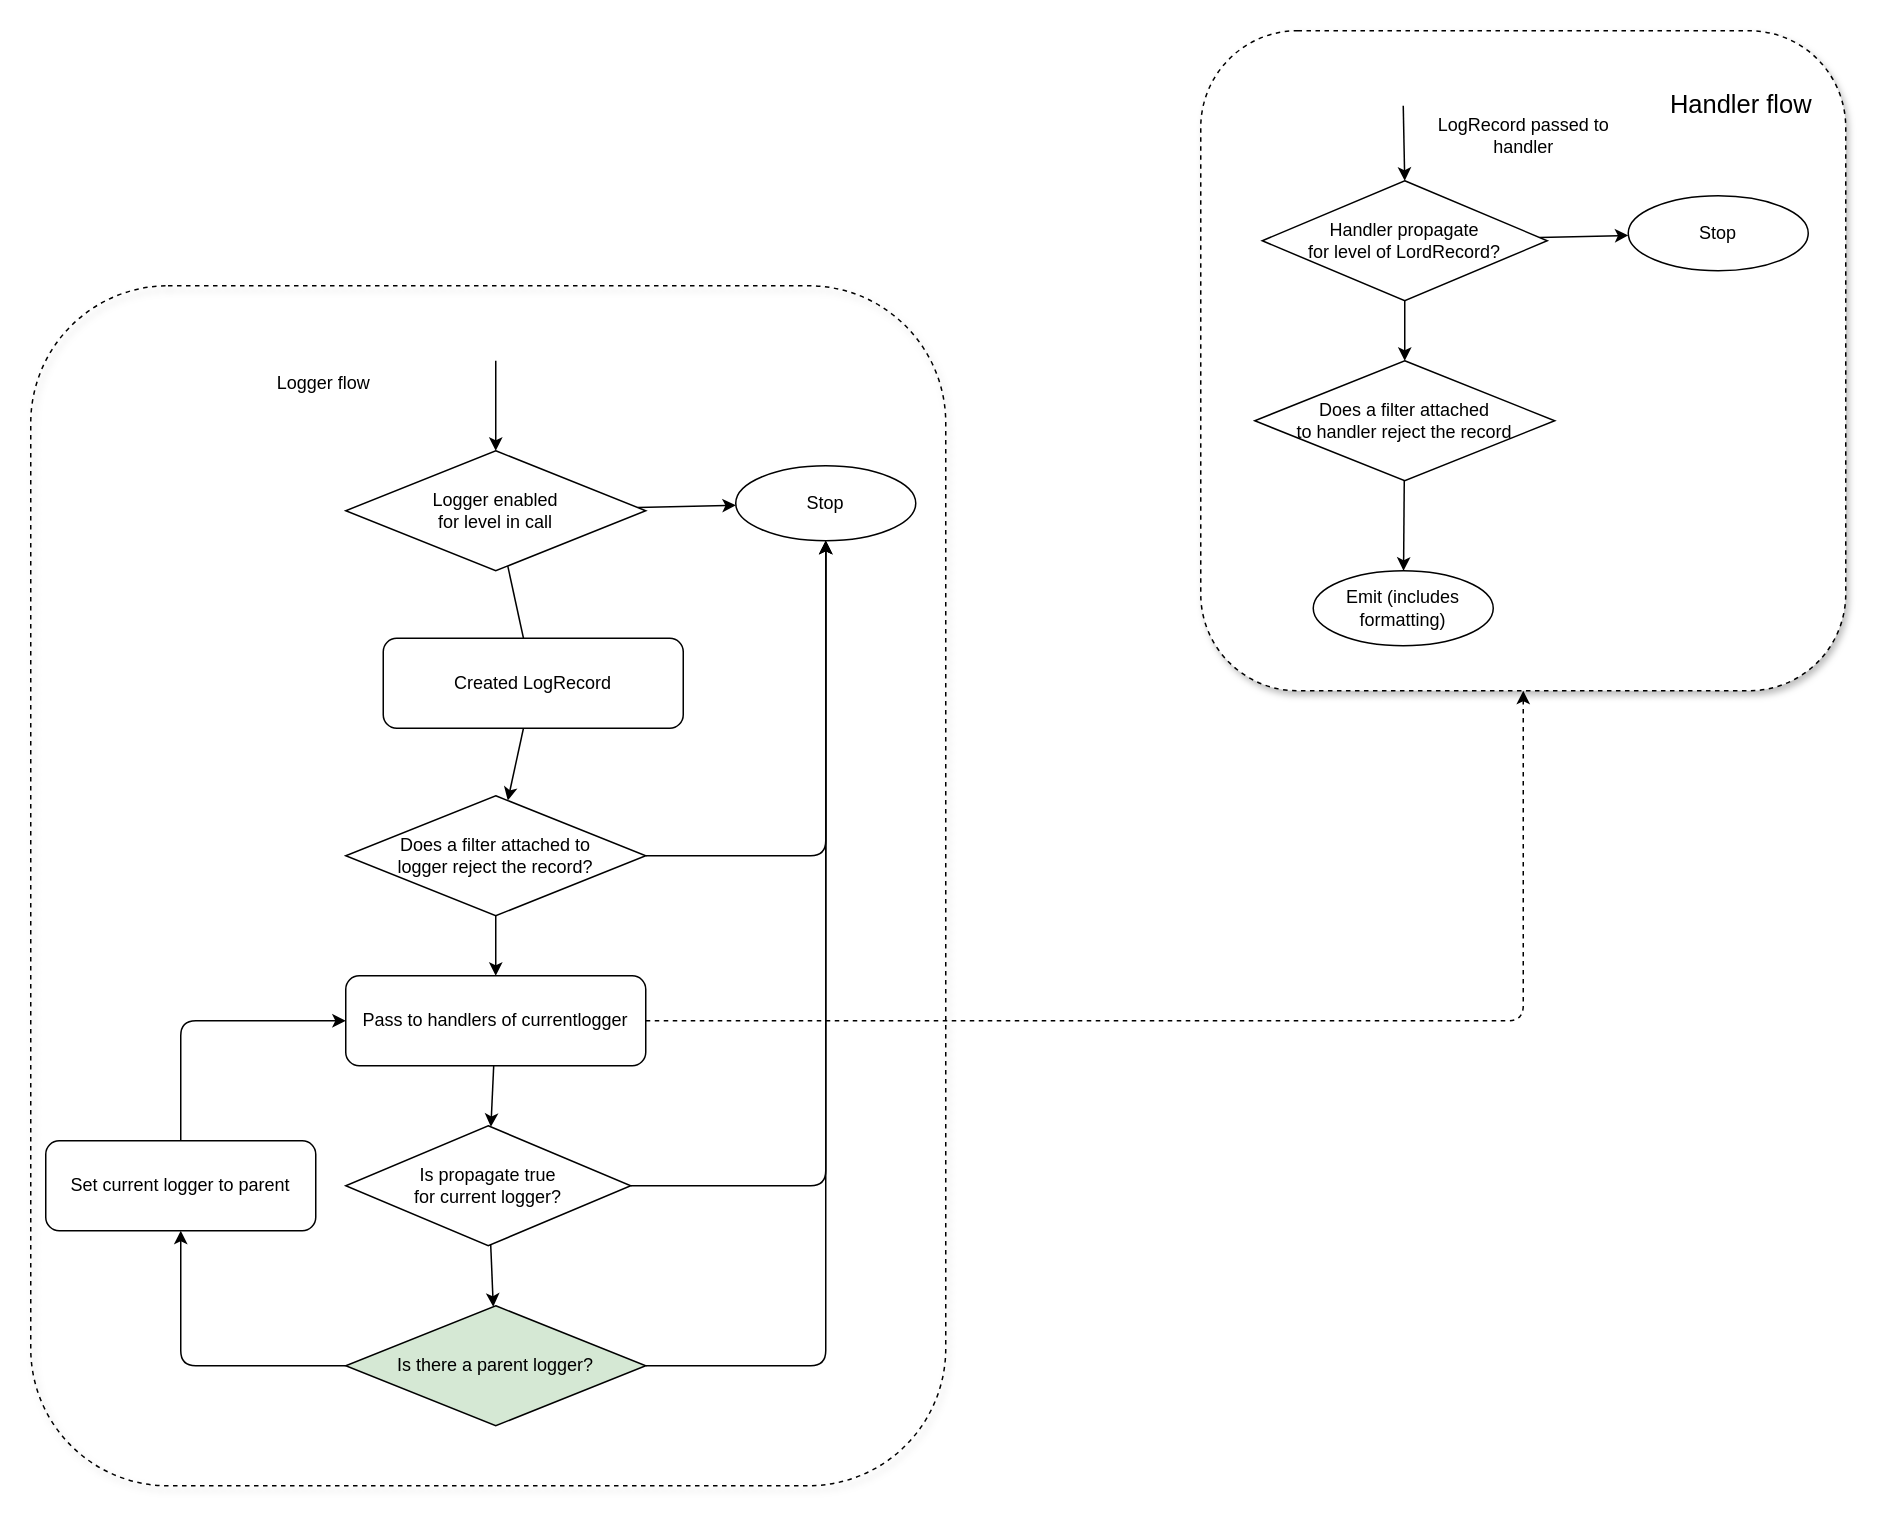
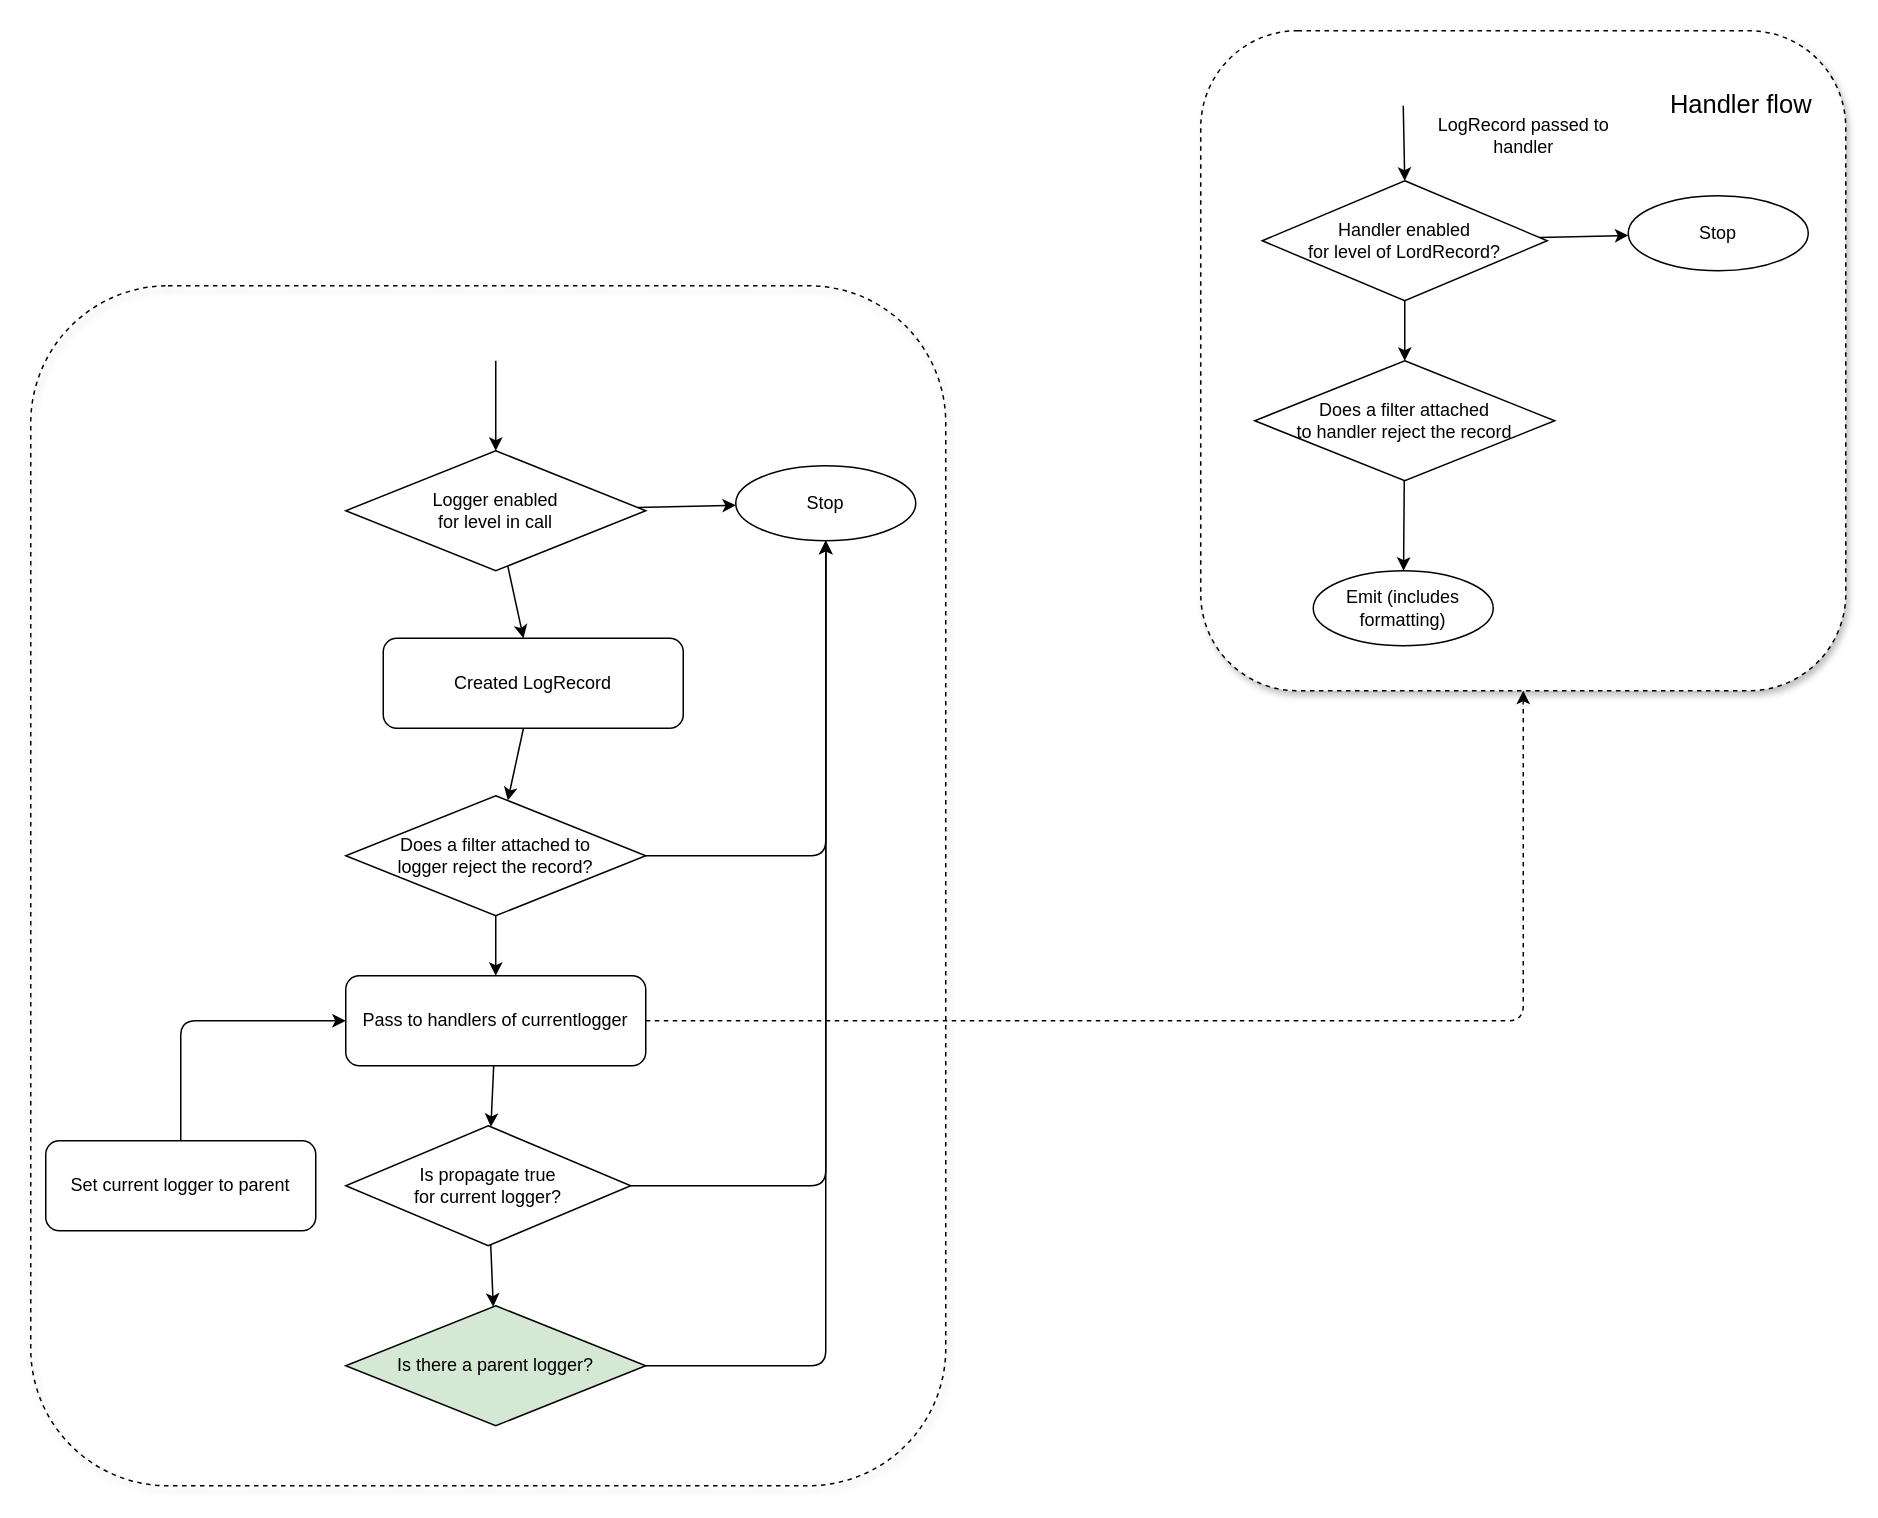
(1405, 241) -> (1405, 241)
(323, 383) -> none
(522, 631) -> (521, 627)
(206, 1366) -> none
